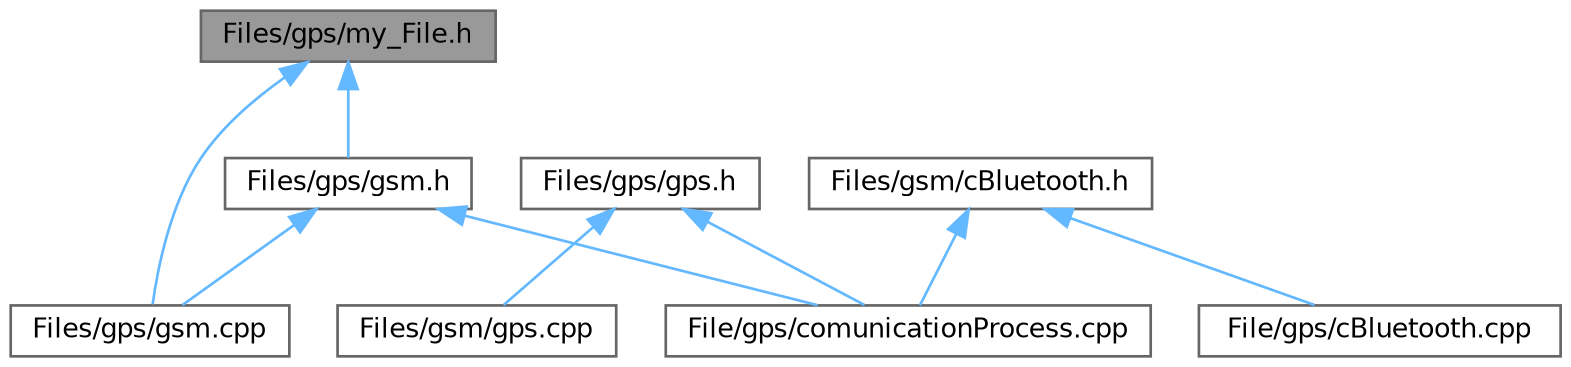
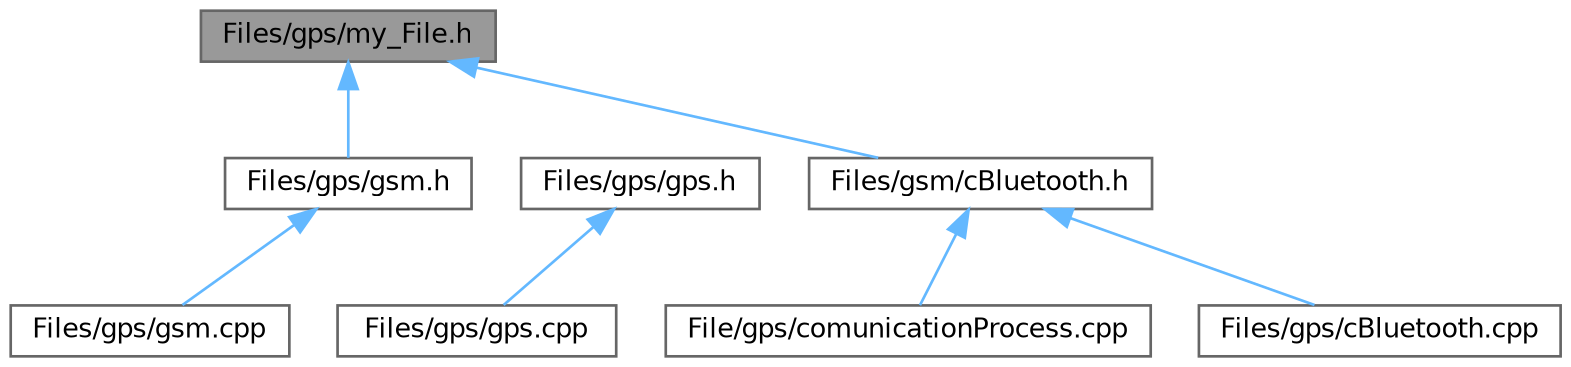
(191, 174) -> (677, 113)
(641, 260) -> none
(786, 263) -> none
(477, 331) -> (477, 331)
(1380, 331) -> (1380, 331)
